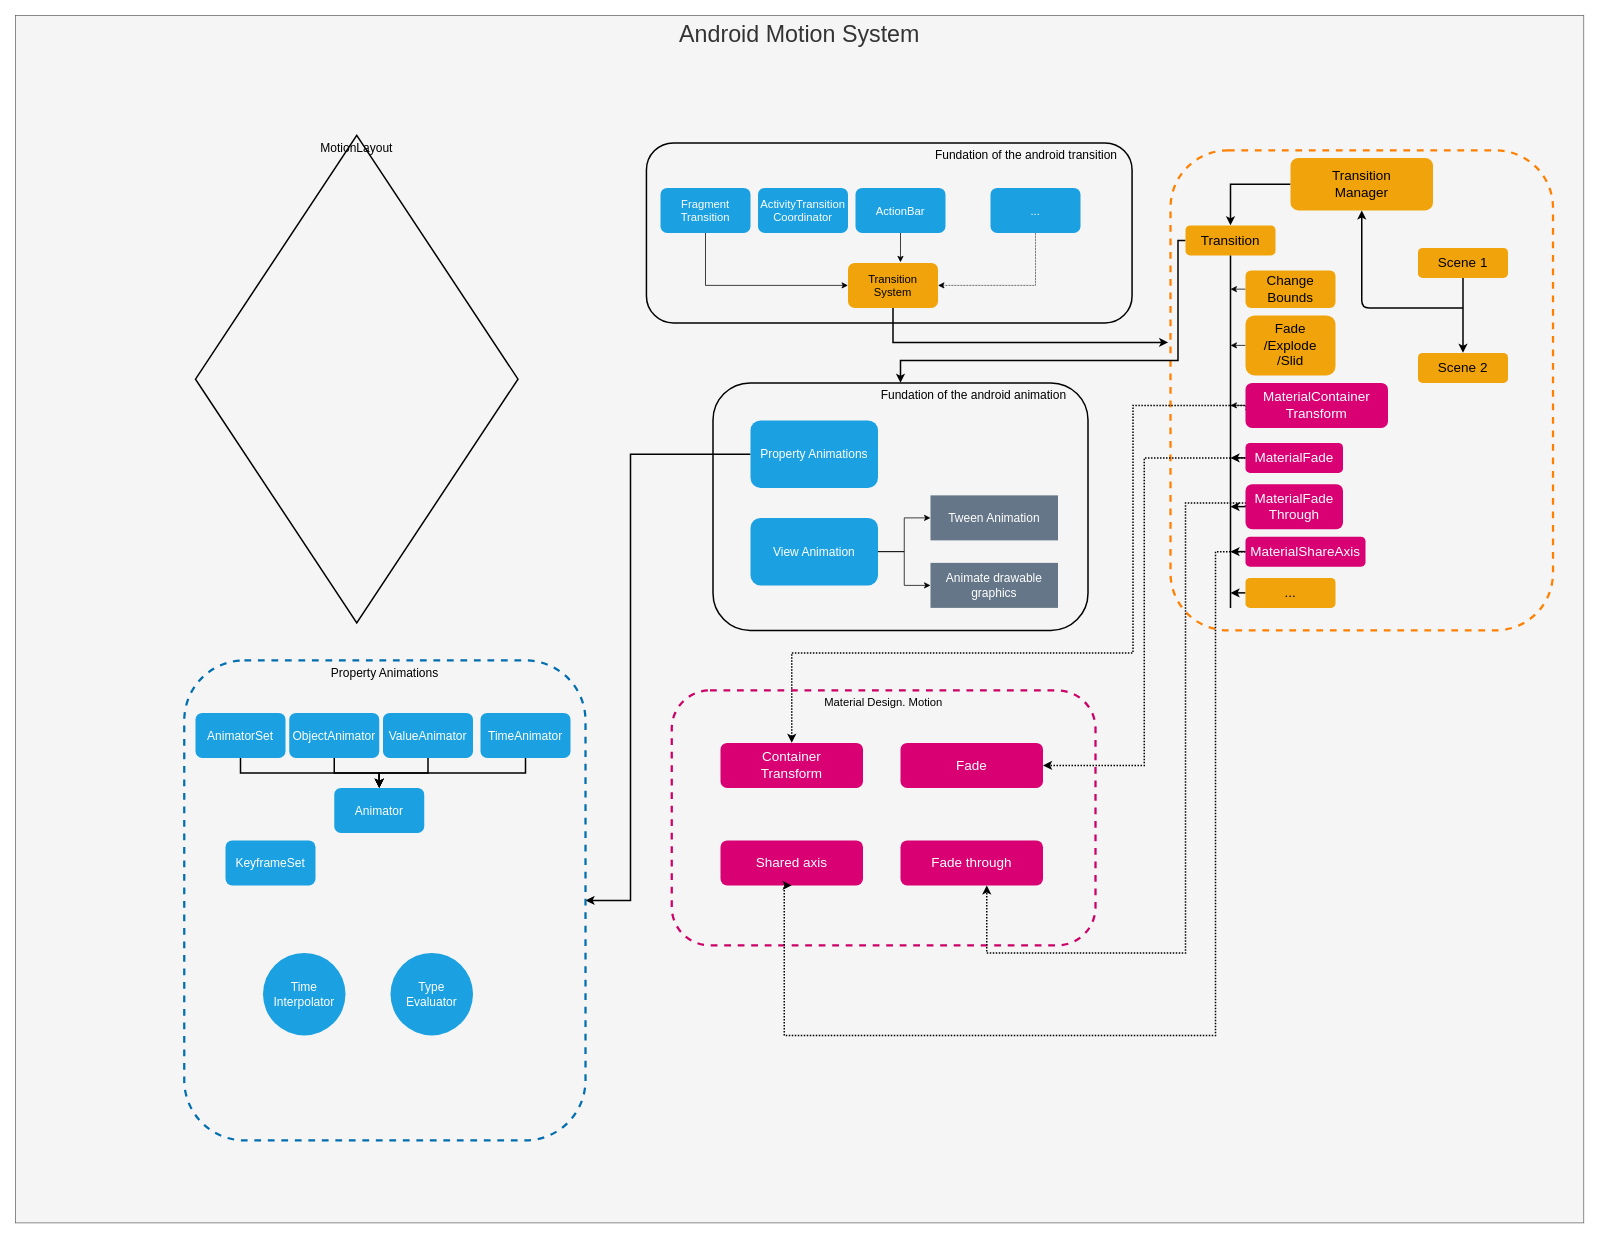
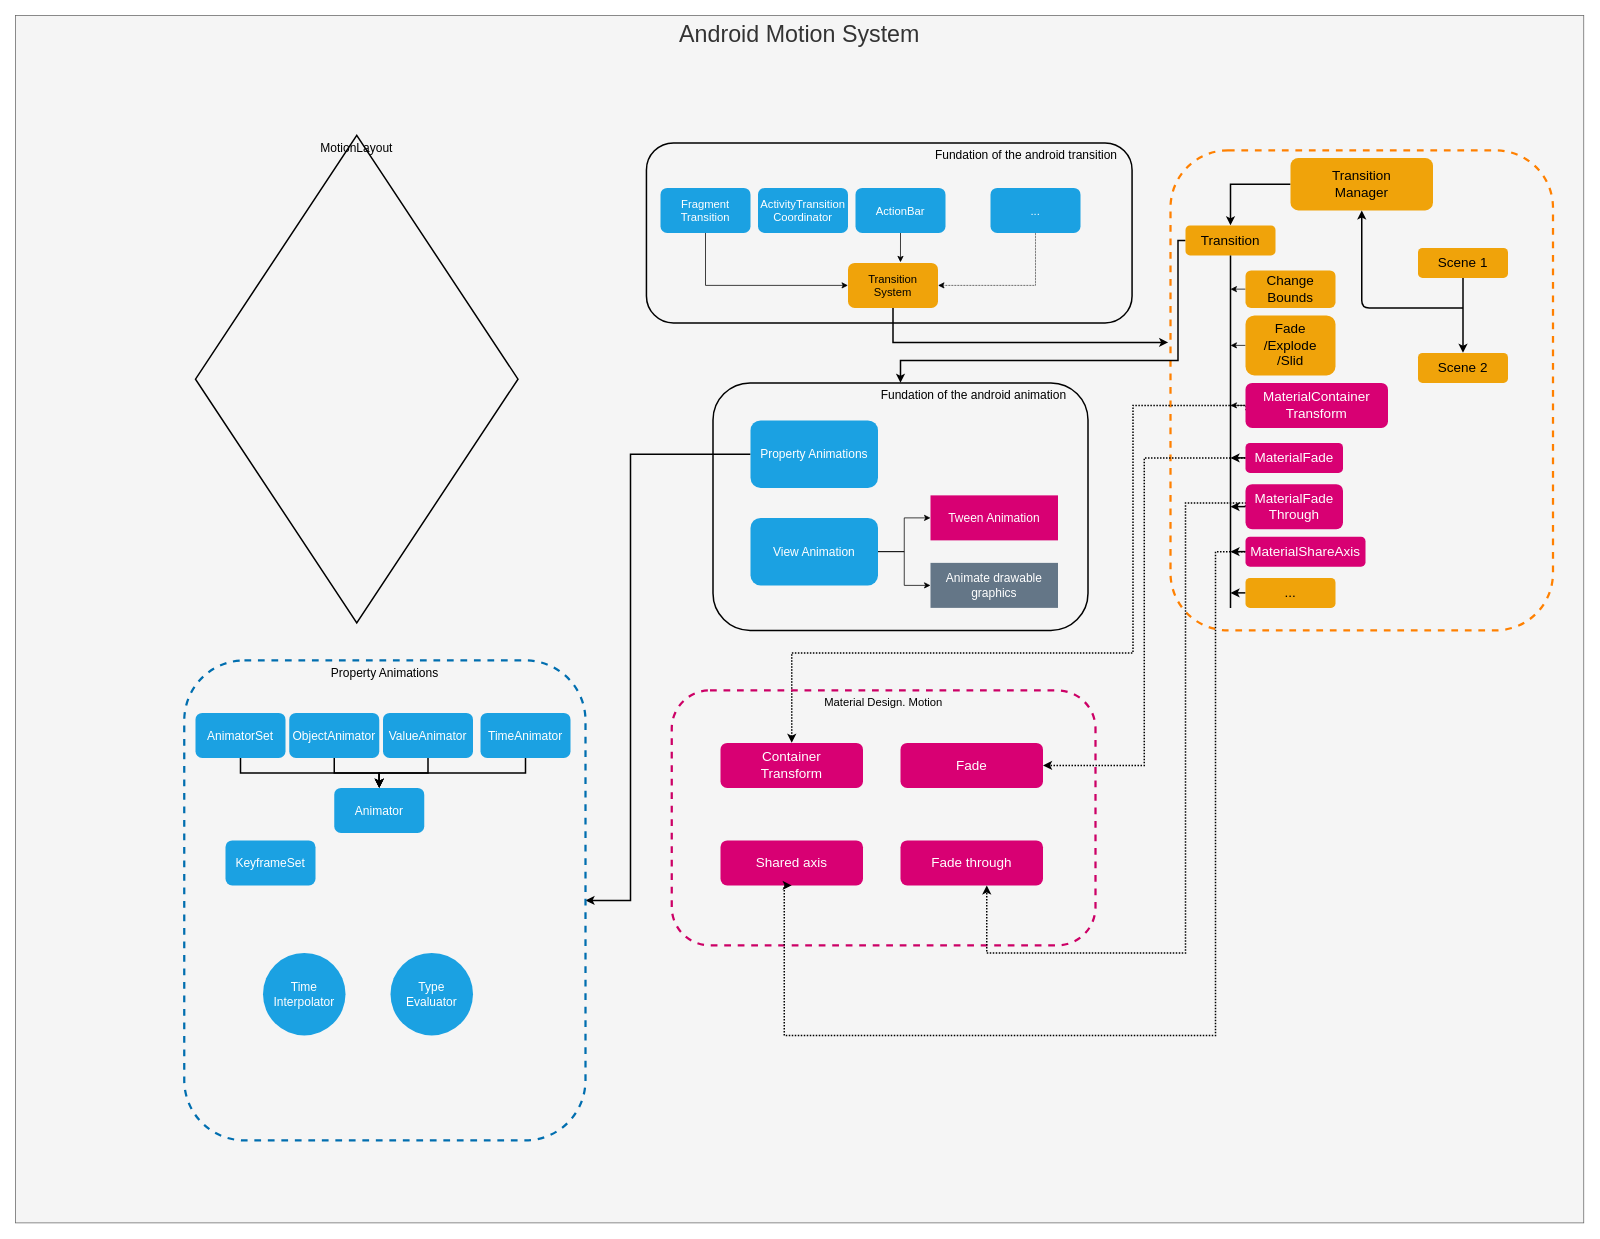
(994, 518) -> (994, 518)
